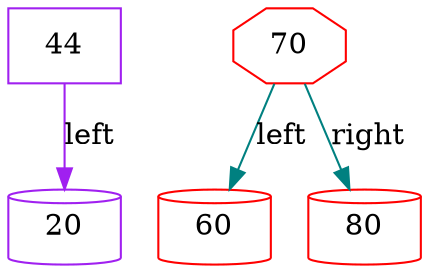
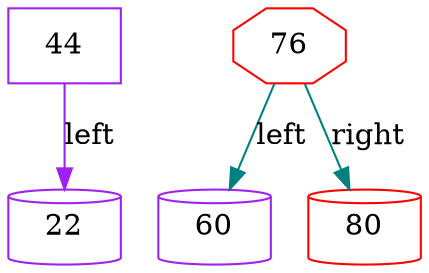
(290, 46) -> (290, 46)
(65, 227) -> (65, 227)
(215, 227) -> (215, 227)
